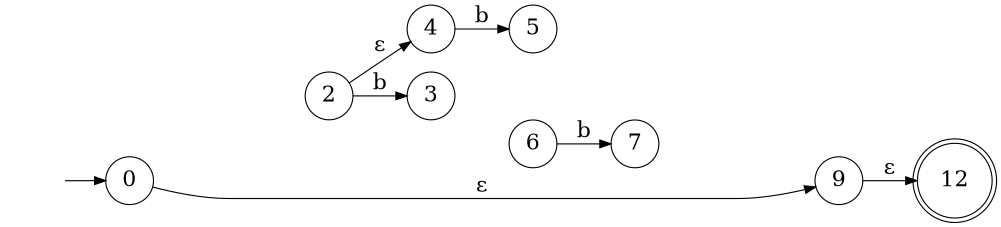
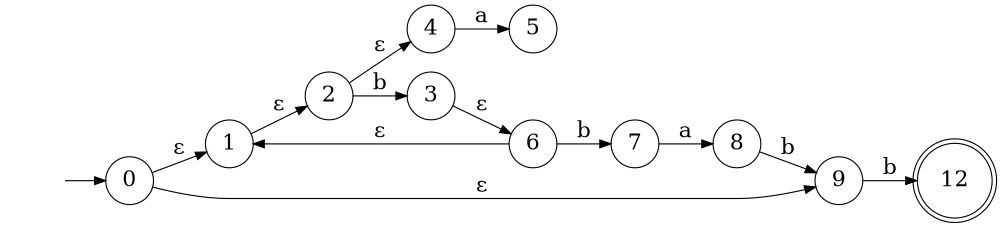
(482, 17) -> (482, 17)
none -> (477, 117)
none -> (229, 144)
none -> (737, 144)
(890, 168) -> (890, 168)
